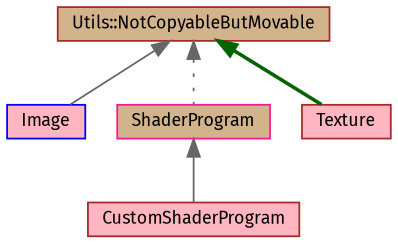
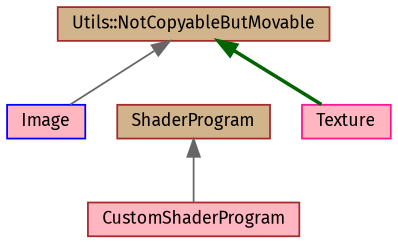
(194, 82) -> none
(194, 122) -> (194, 122)
(346, 122) -> (346, 122)
